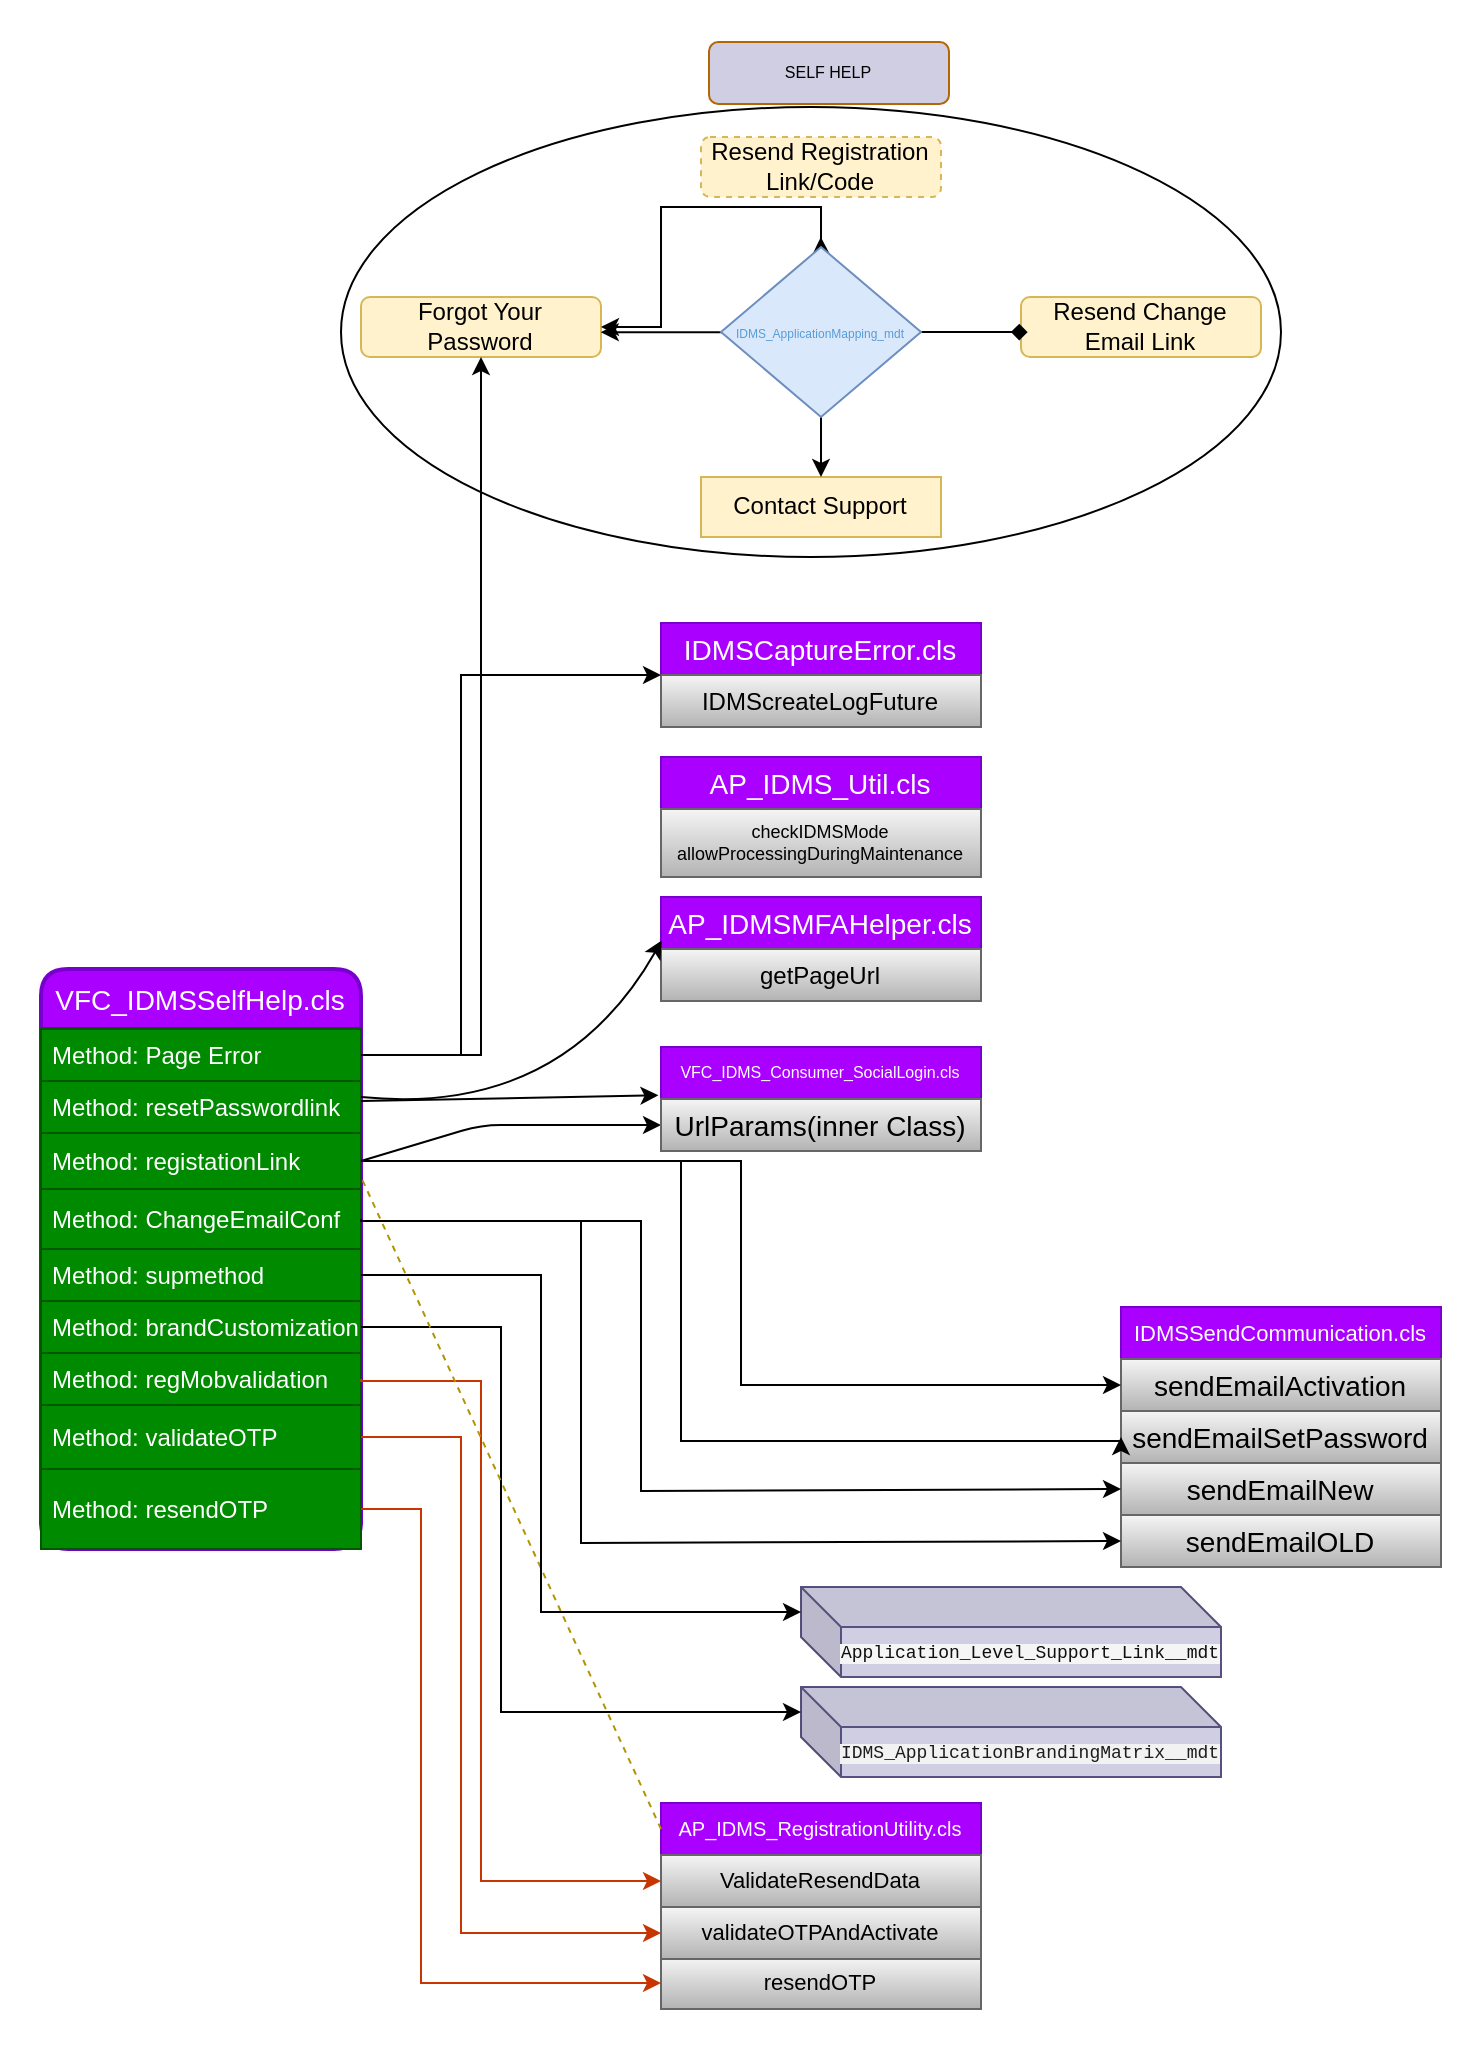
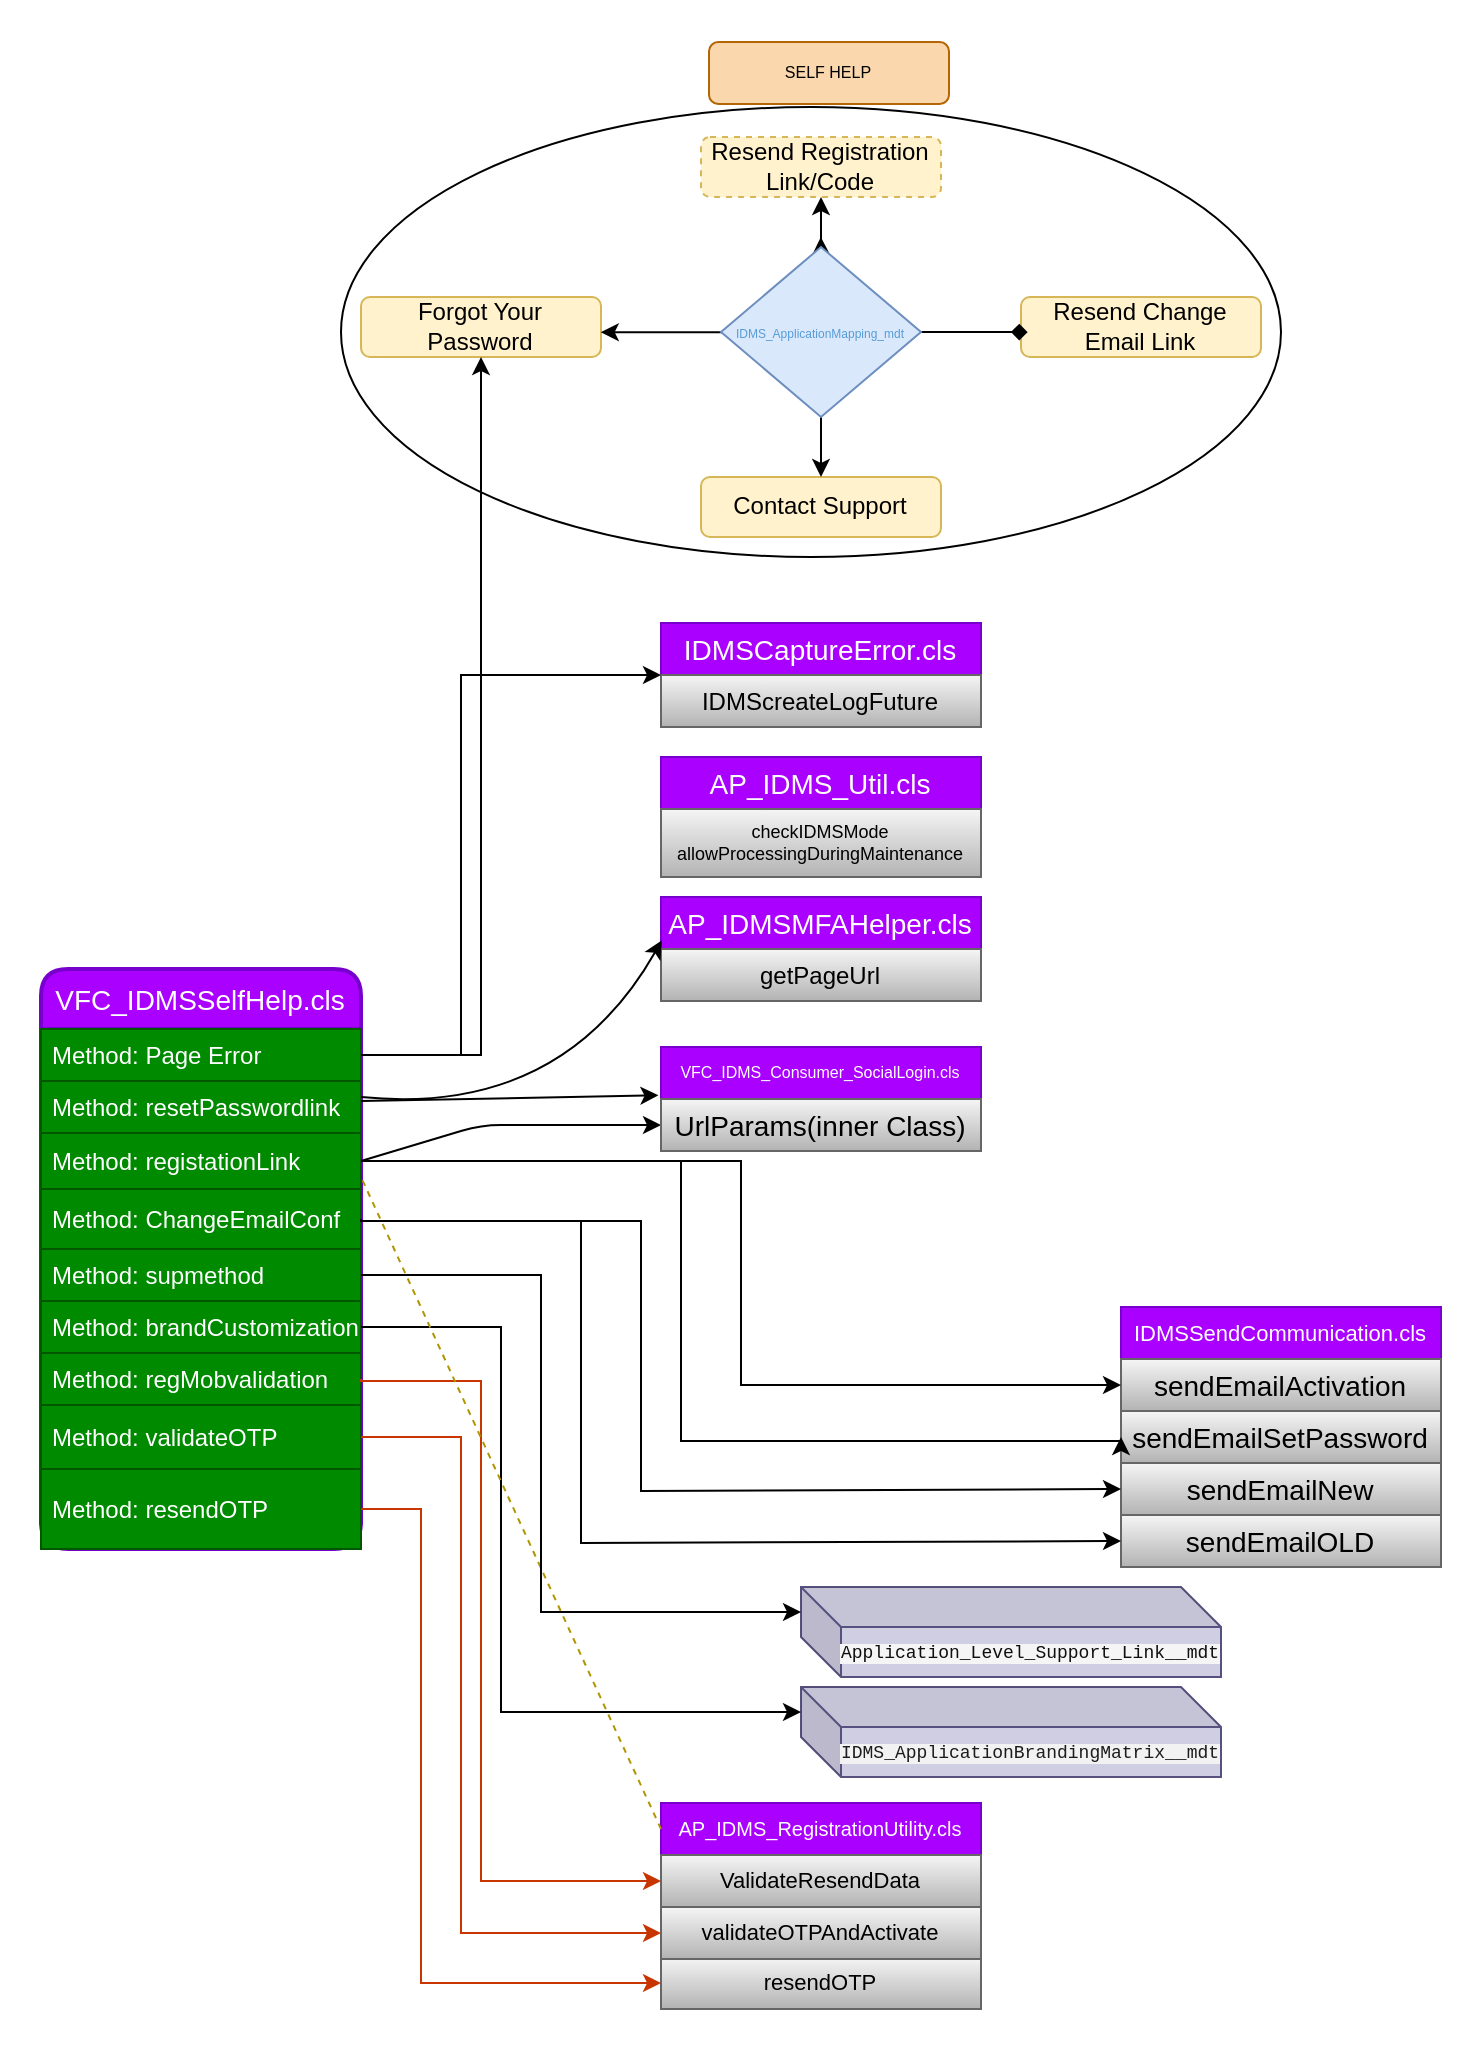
(829, 73) -> (829, 73)
(661, 207) -> (821, 212)
(821, 507) -> (821, 507)
